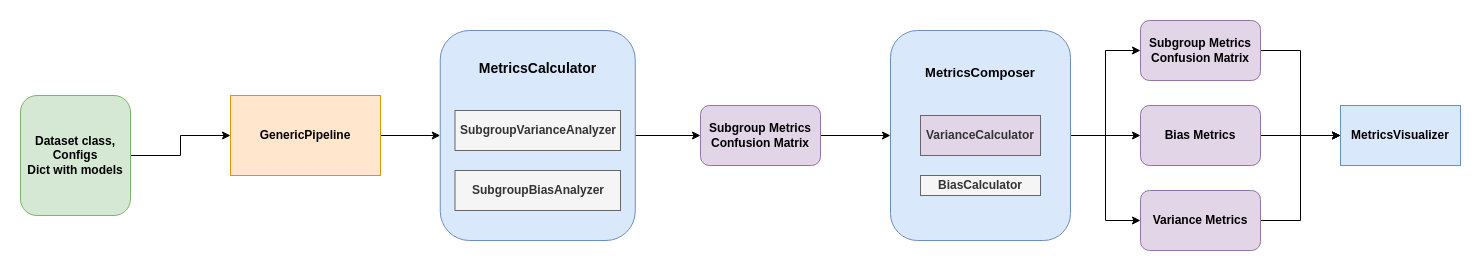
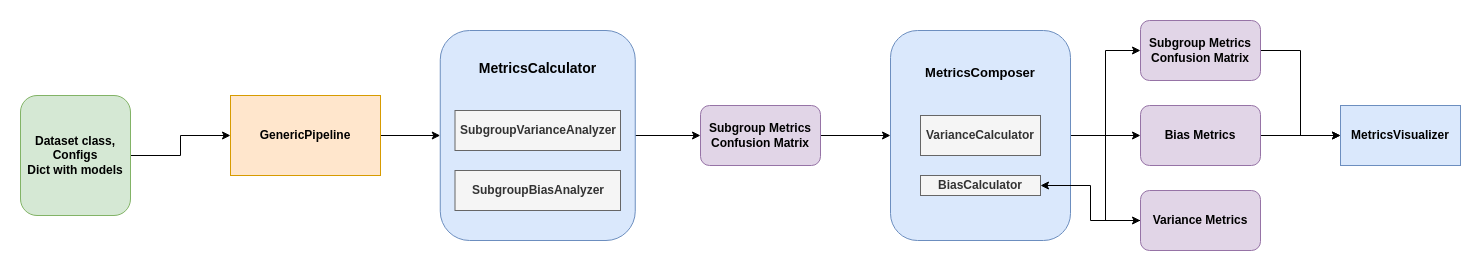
(981, 136) -> (981, 136)
(1301, 200) -> (1091, 188)
